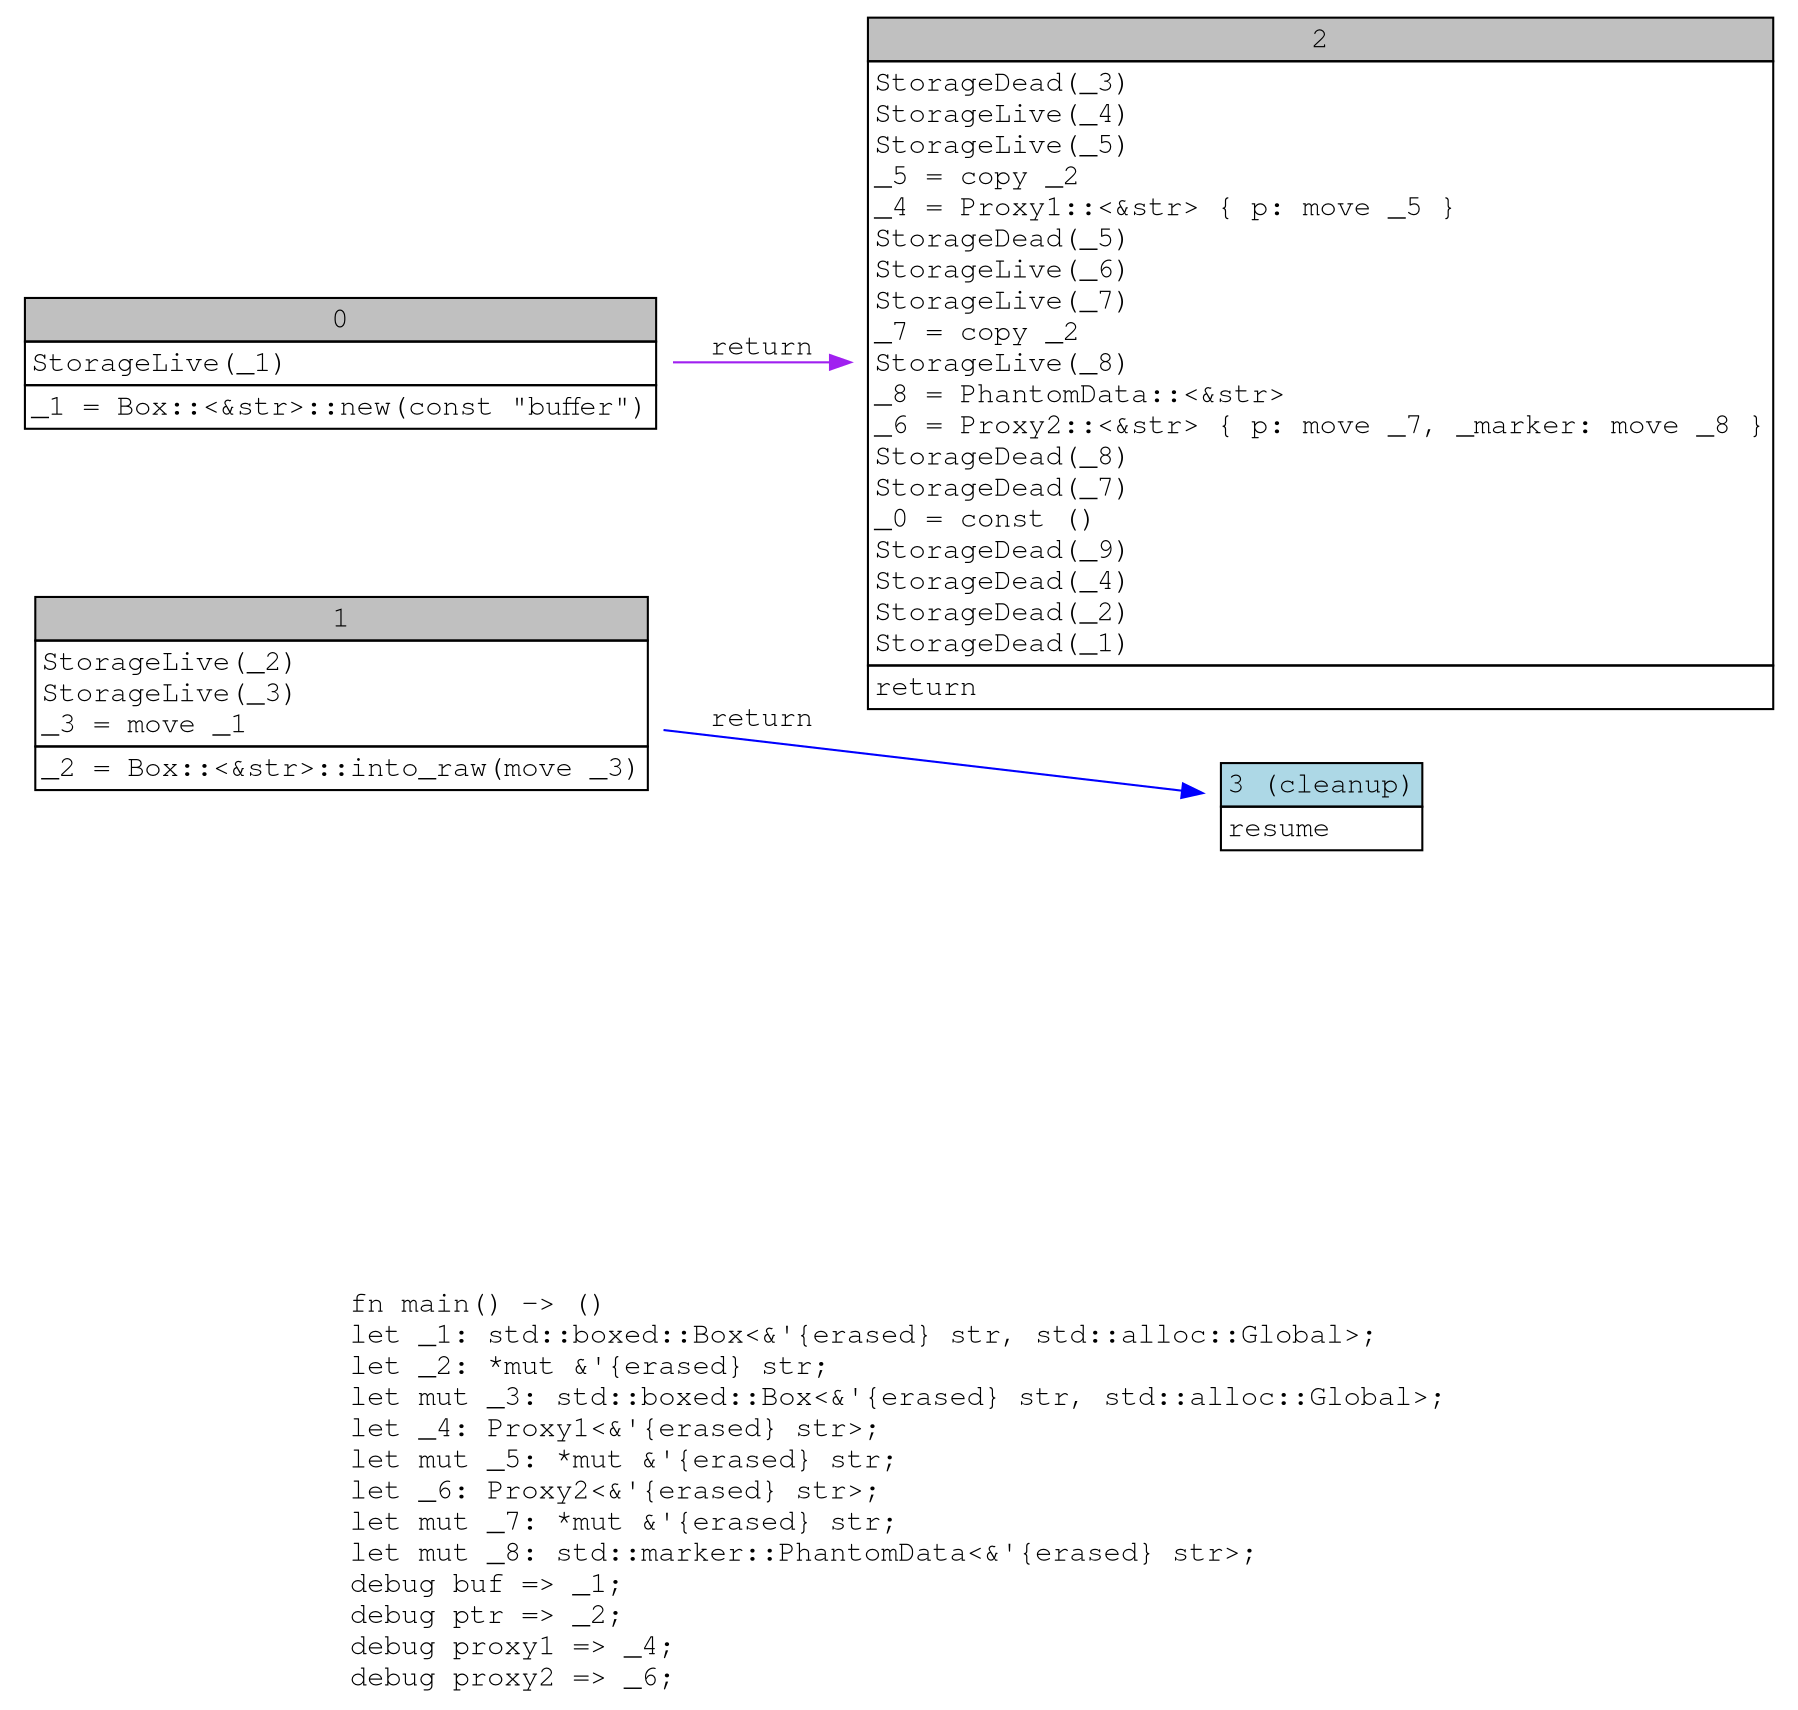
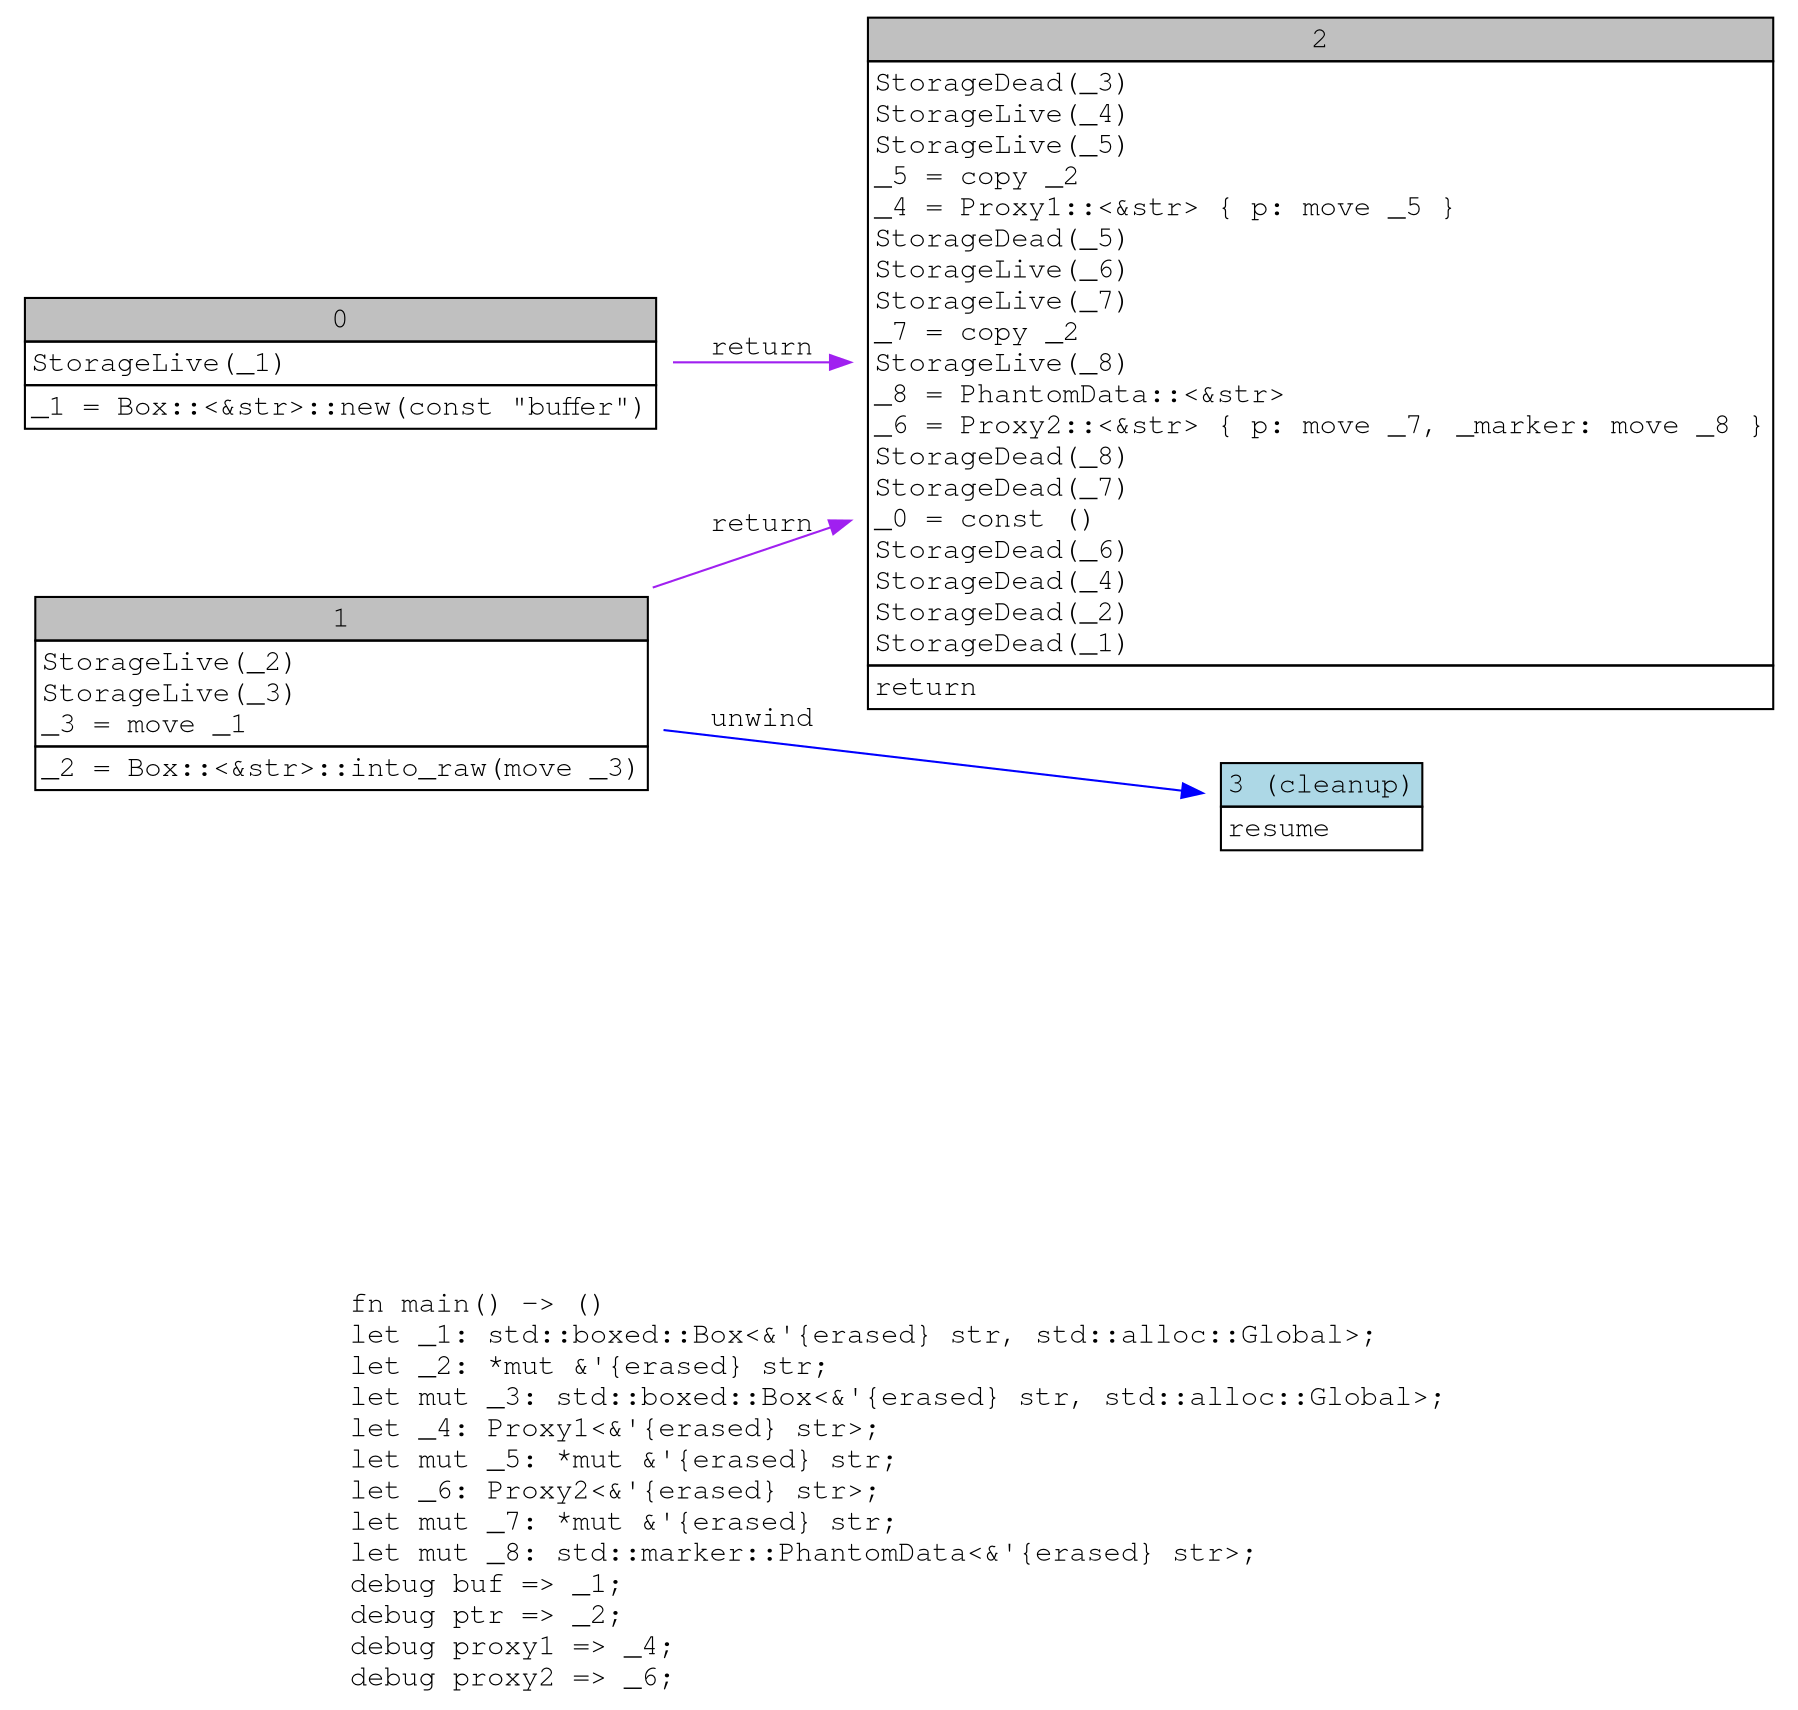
(1003, 549) -> (1003, 549)
none -> (742, 557)
(762, 718) -> (762, 718)
